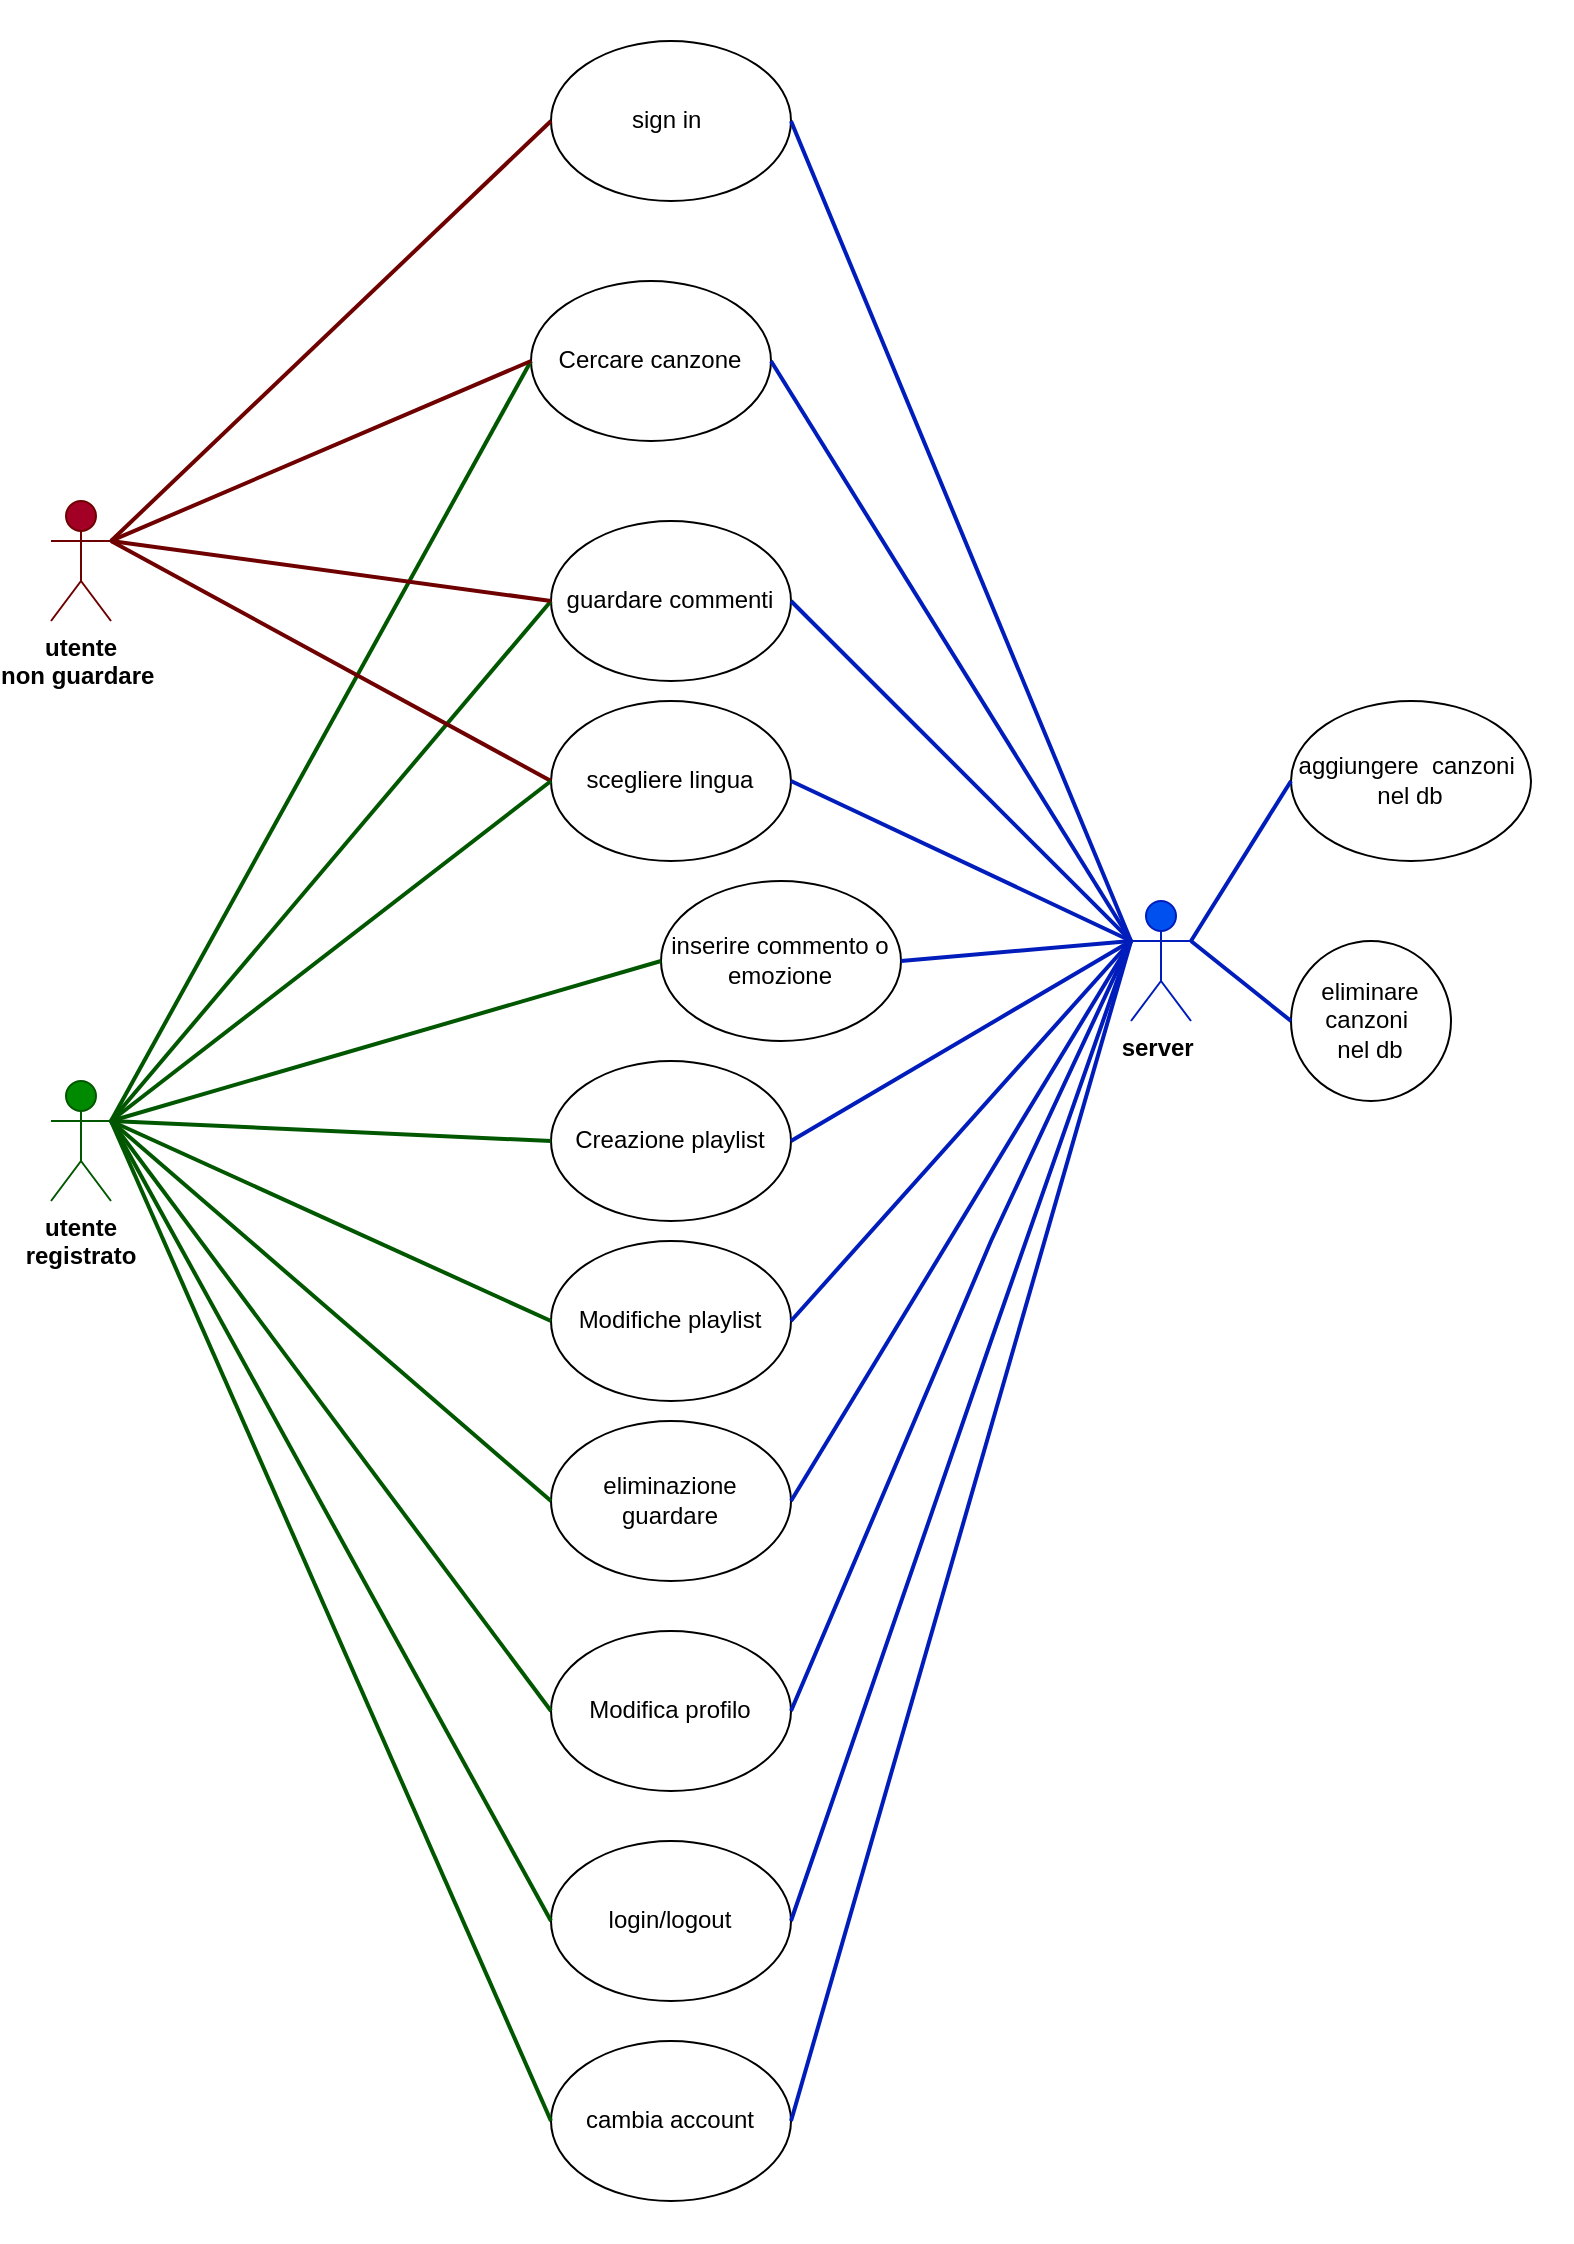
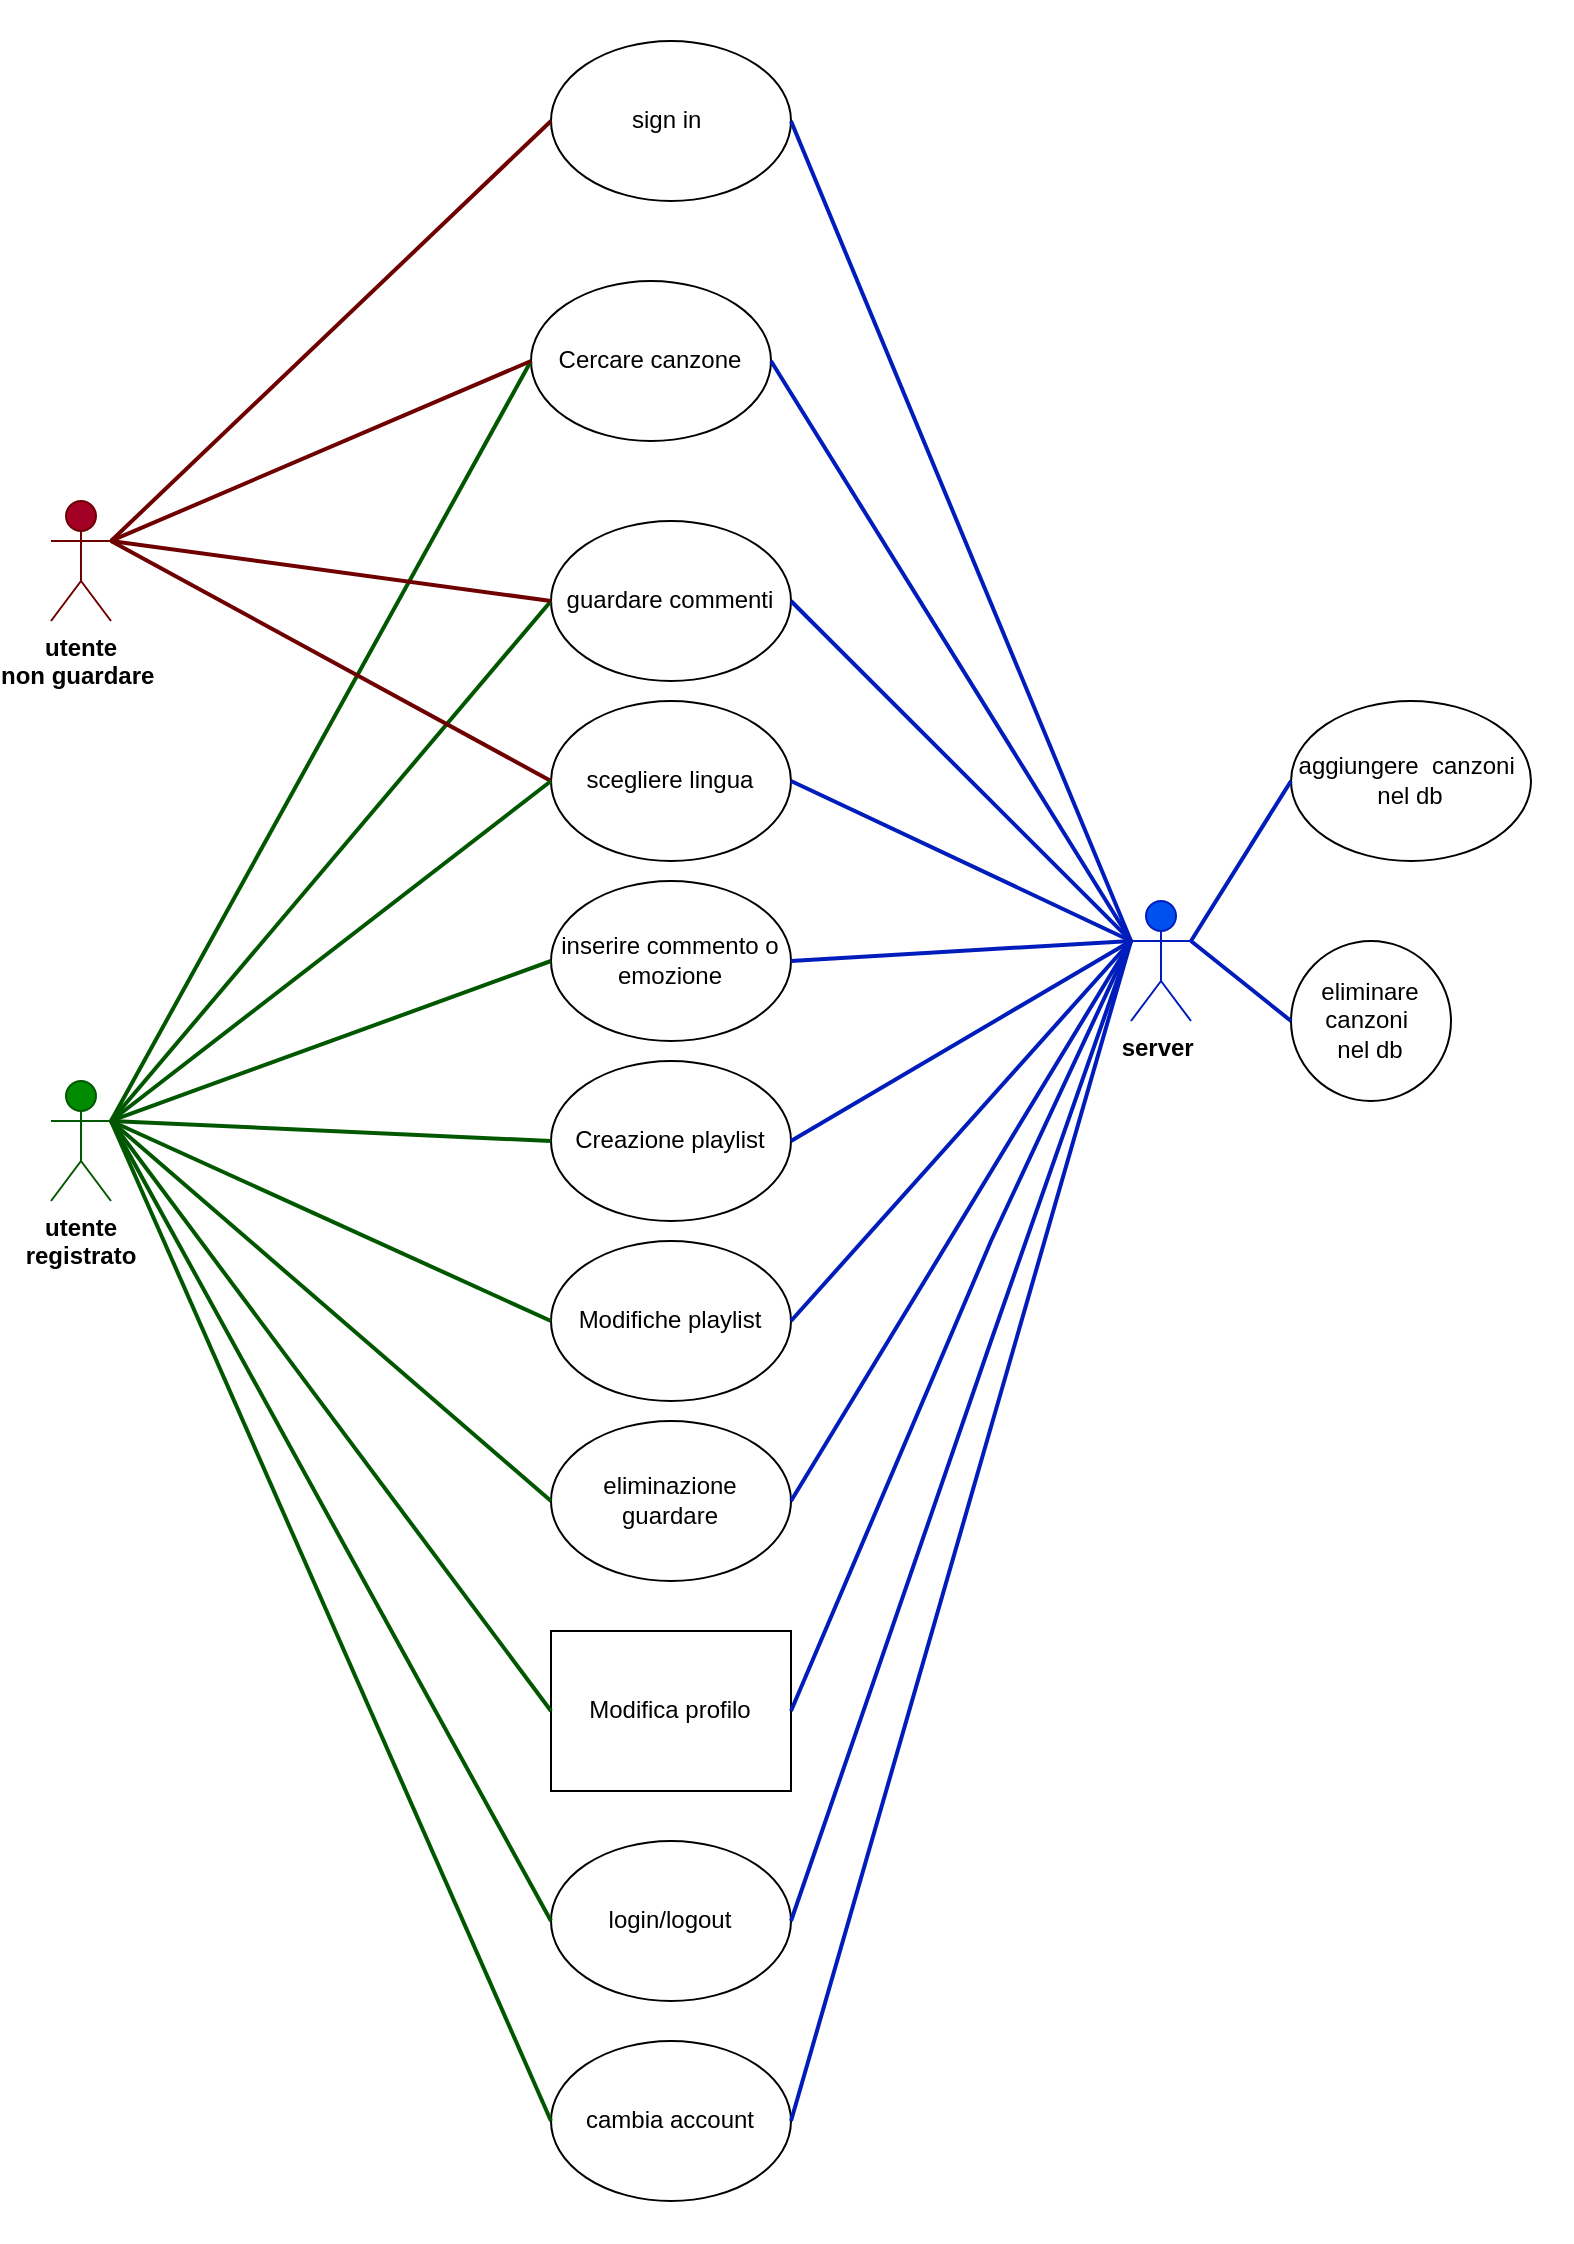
(781, 961) -> (671, 961)
(671, 1711) -> (671, 1711)
